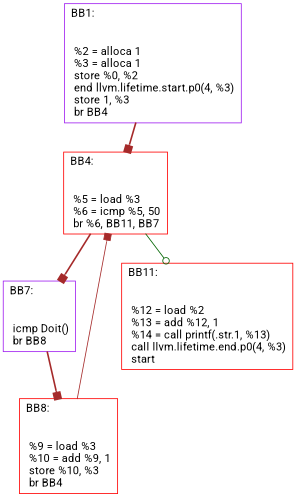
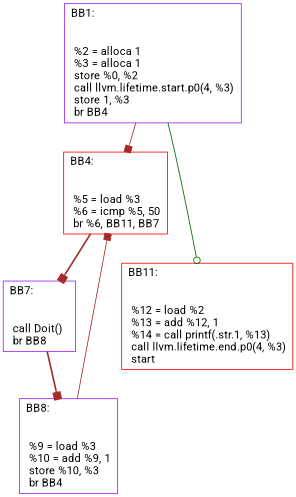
(153, 88) -> (152, 88)
(133, 133) -> (133, 133)
(155, 246) -> (183, 190)
(39, 329) -> (36, 329)
(69, 446) -> (69, 446)
